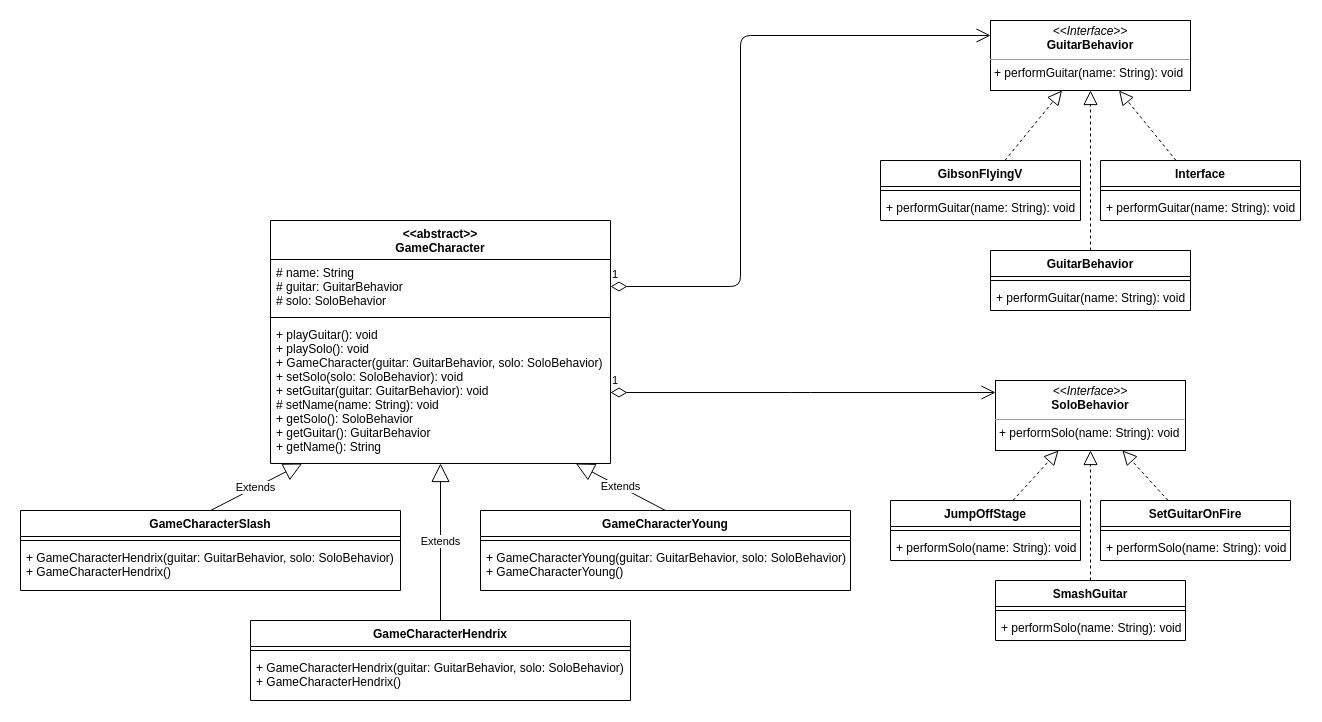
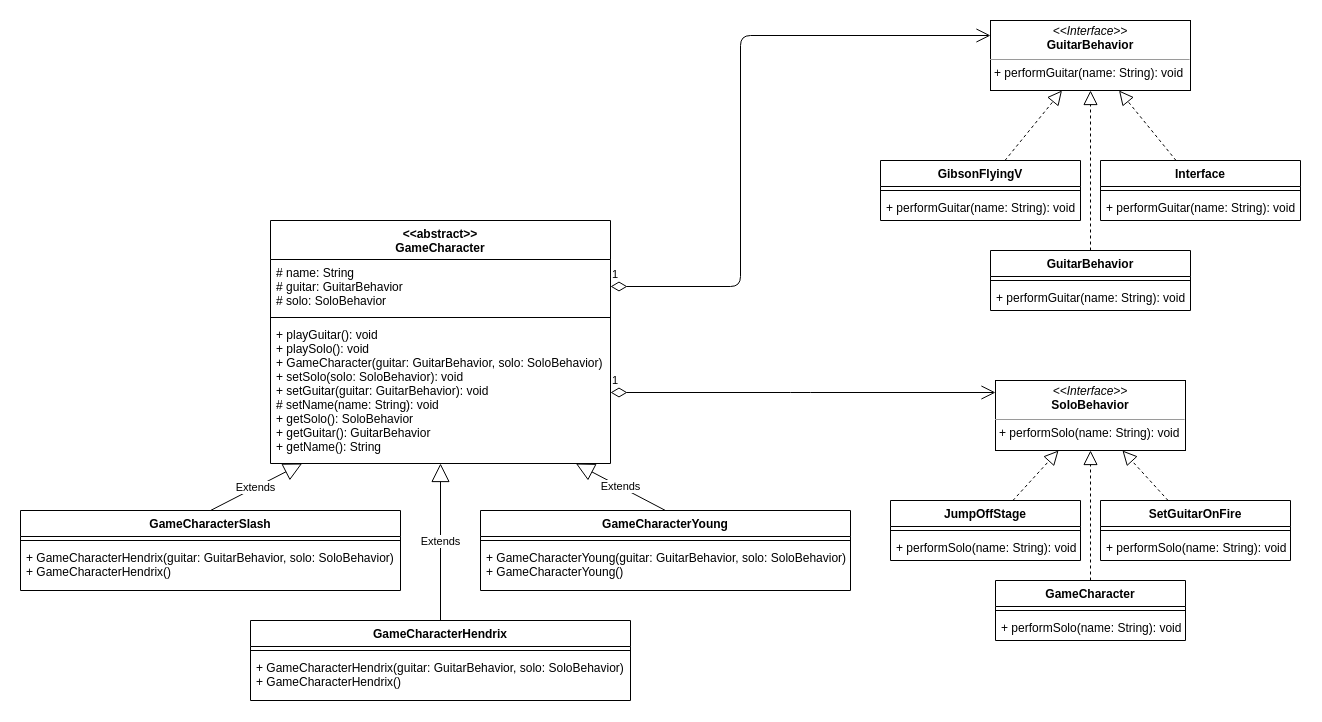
(1090, 594) -> (1090, 594)
